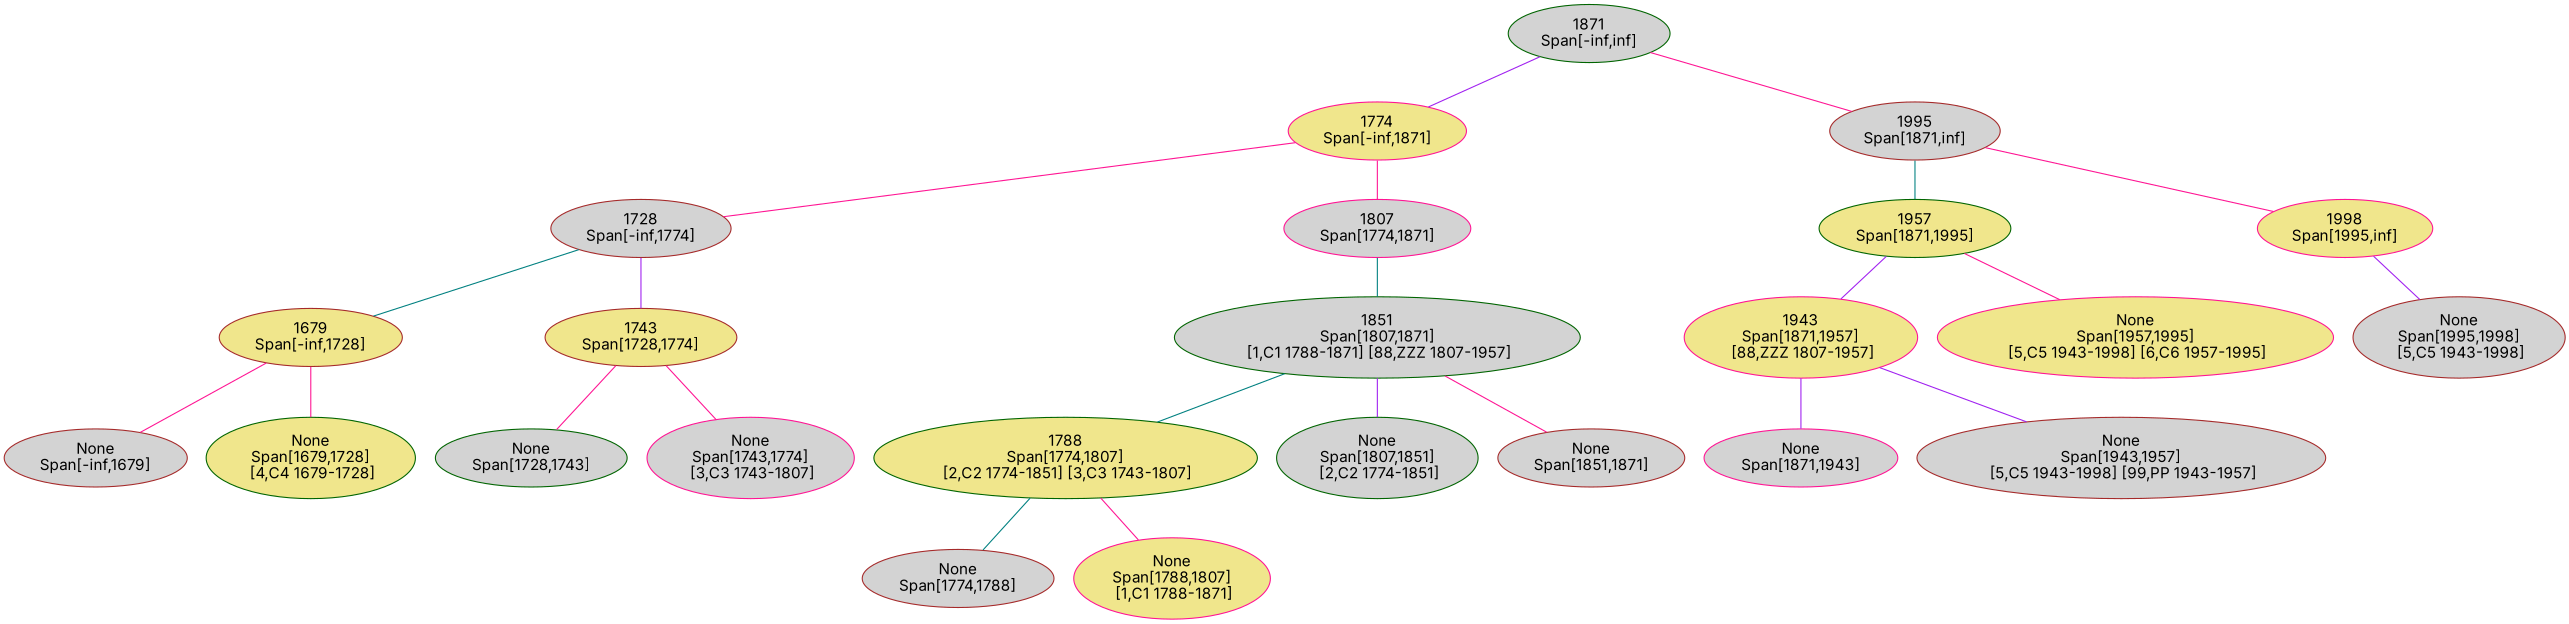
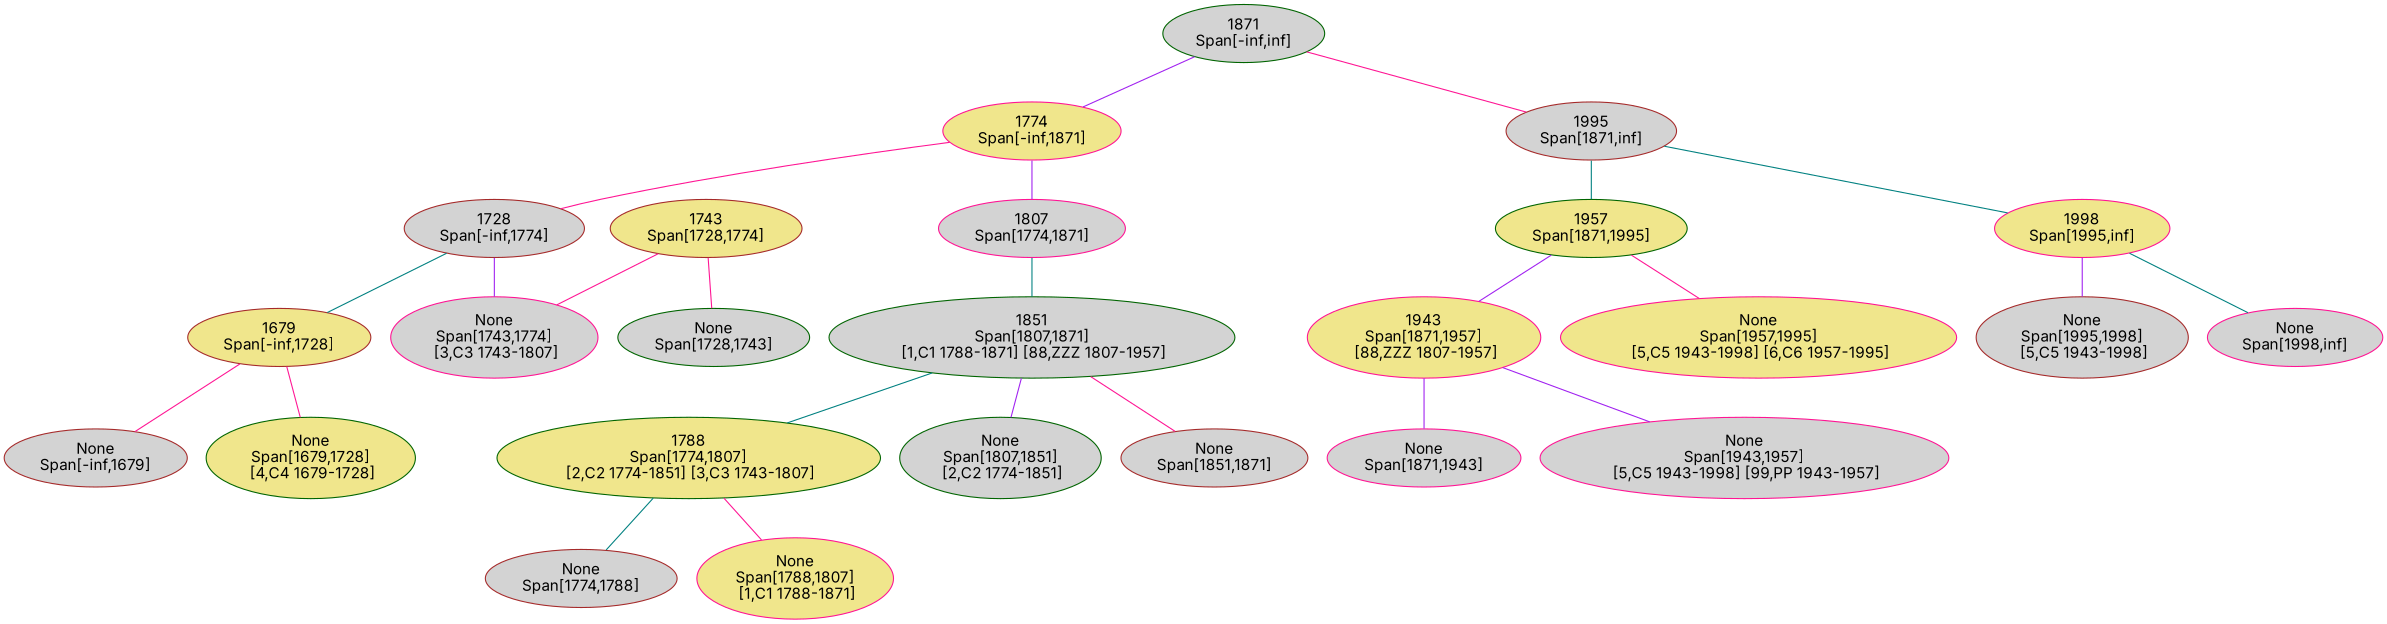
(1377, 180) -> (1032, 180)
(2129, 180) -> (1836, 180)
(641, 283) -> (494, 277)
none -> (2295, 337)
(2121, 458) -> (1744, 458)
